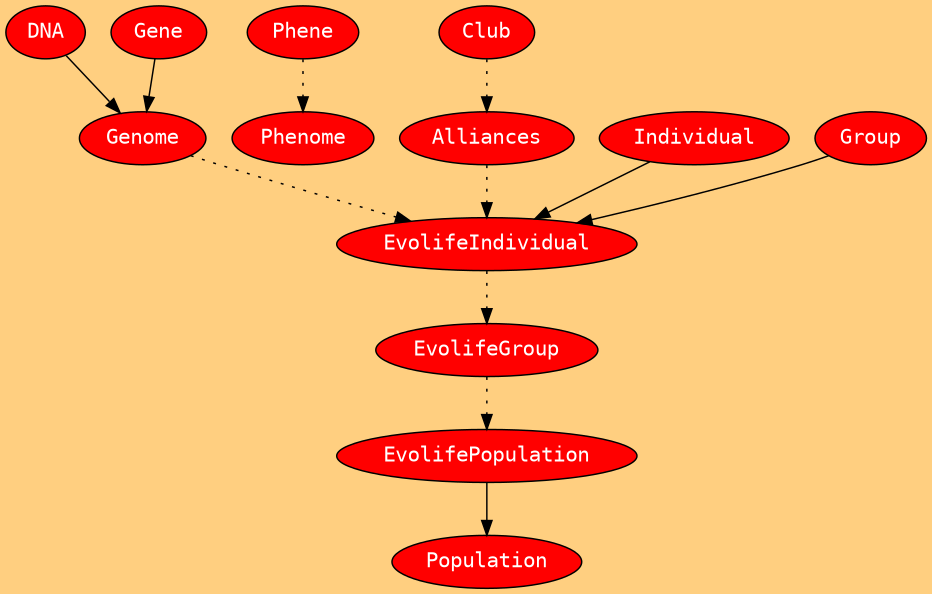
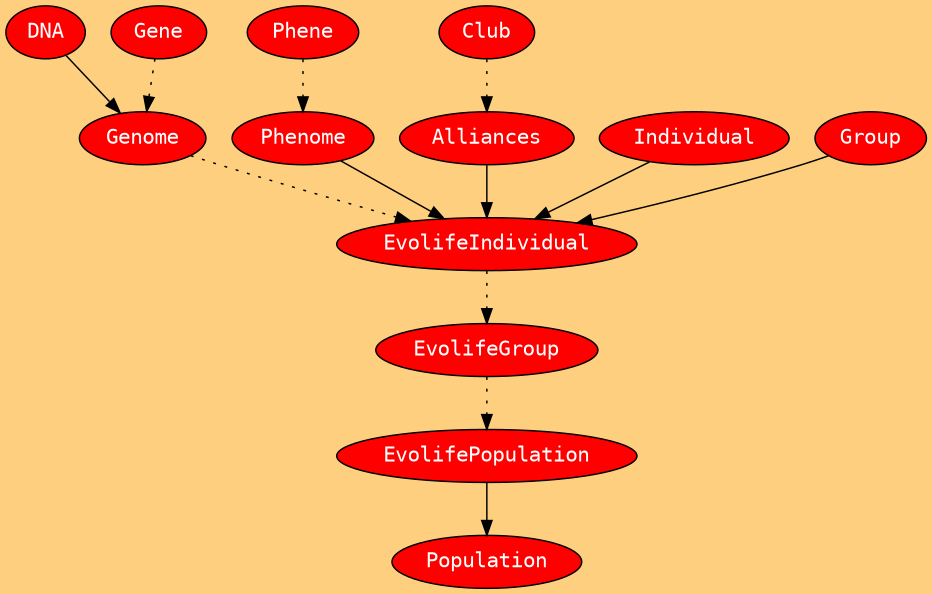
(152, 78) -> (152, 78)
(487, 184) -> (487, 184)
none -> (386, 186)
